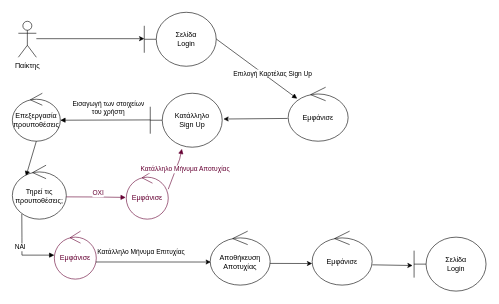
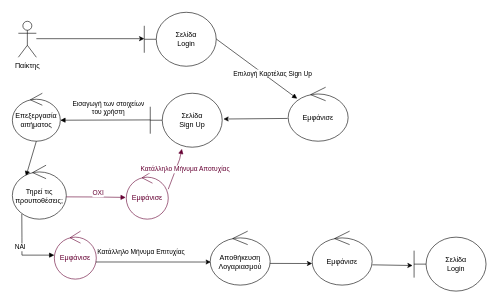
(36, 120) -> (36, 120)
(192, 120) -> (192, 120)
(240, 262) -> (240, 262)
